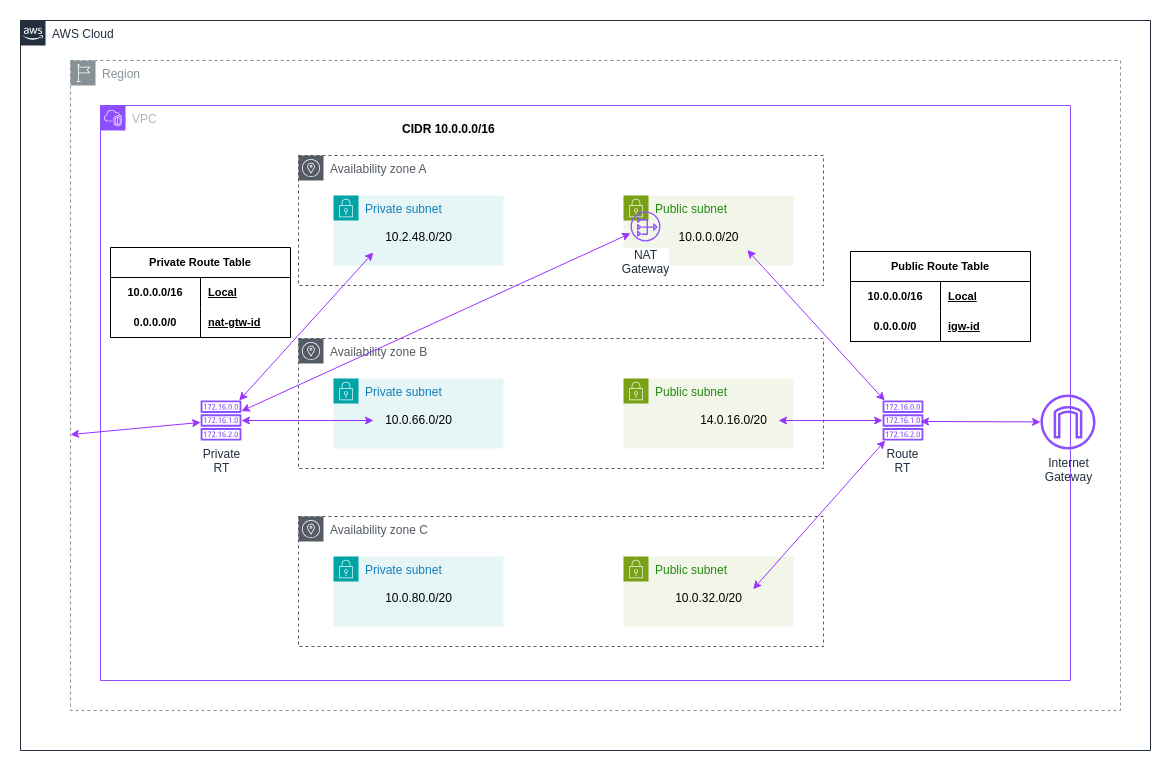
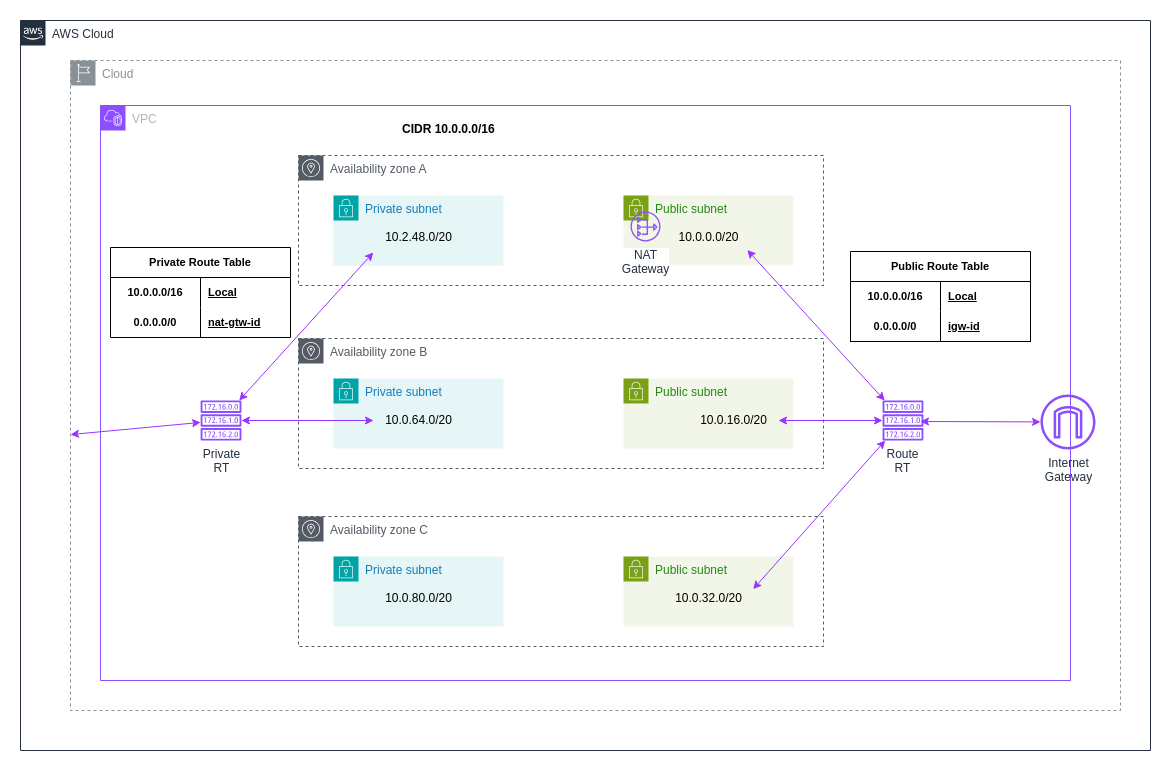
(121, 75) -> (118, 75)
(323, 374) -> none
(419, 421) -> (419, 421)
(734, 421) -> (734, 421)
